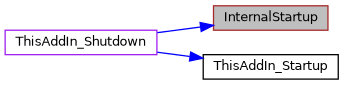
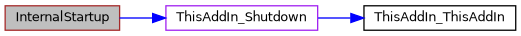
(179, 30) -> (136, 18)
(271, 67) -> (440, 18)
